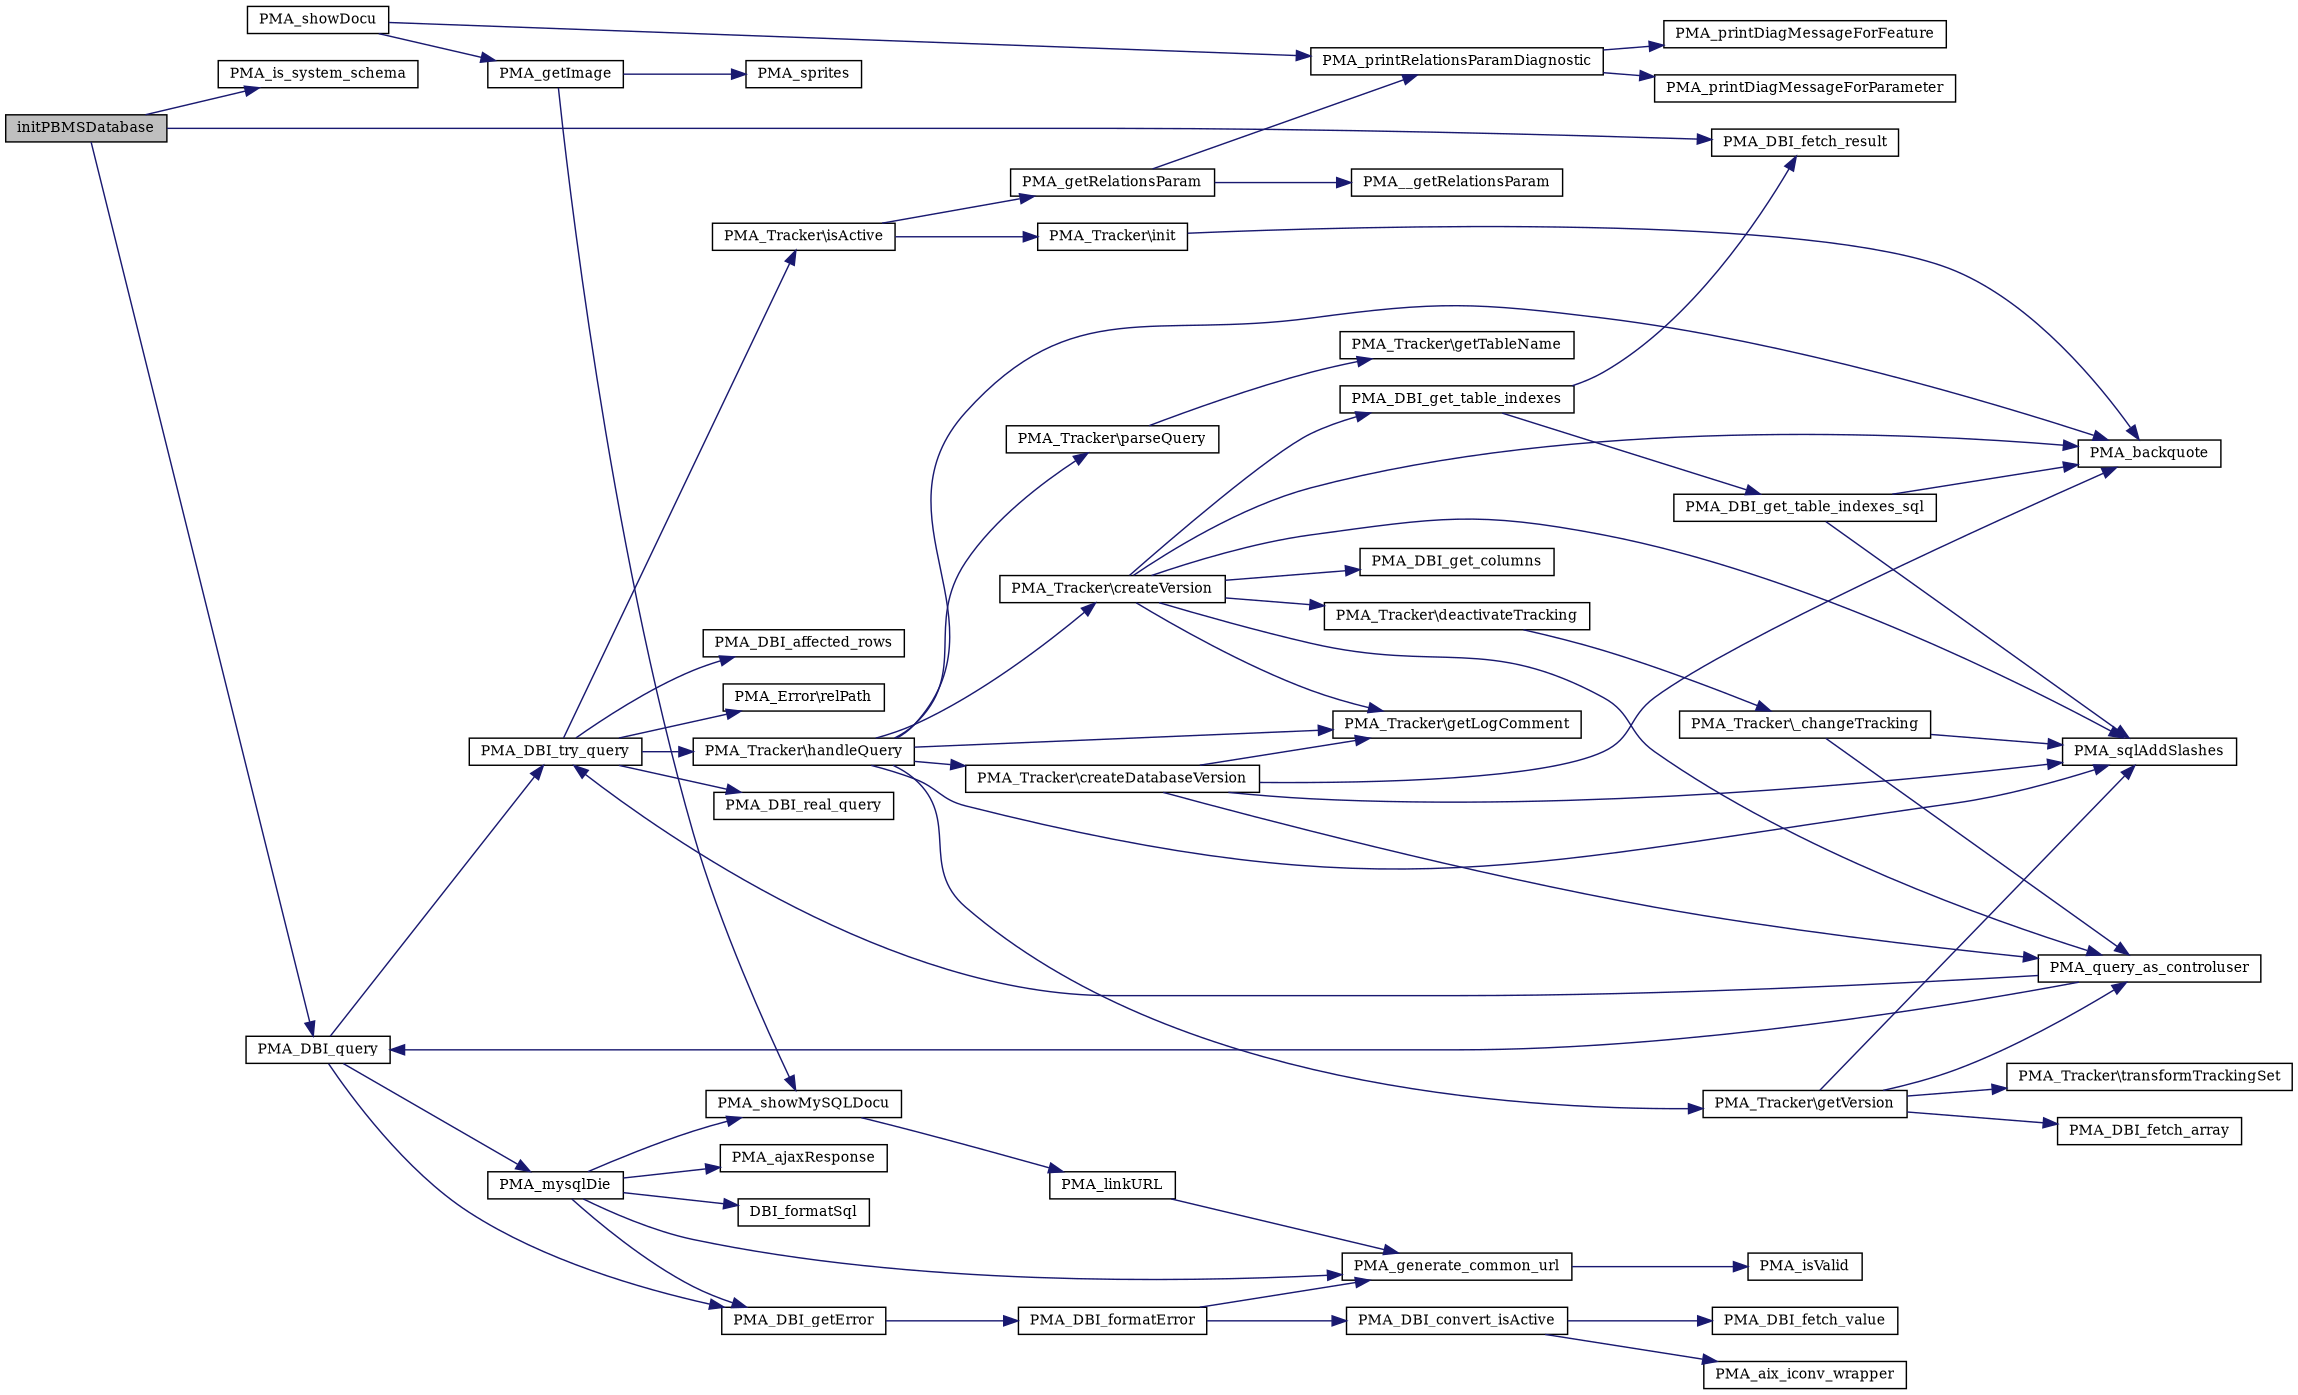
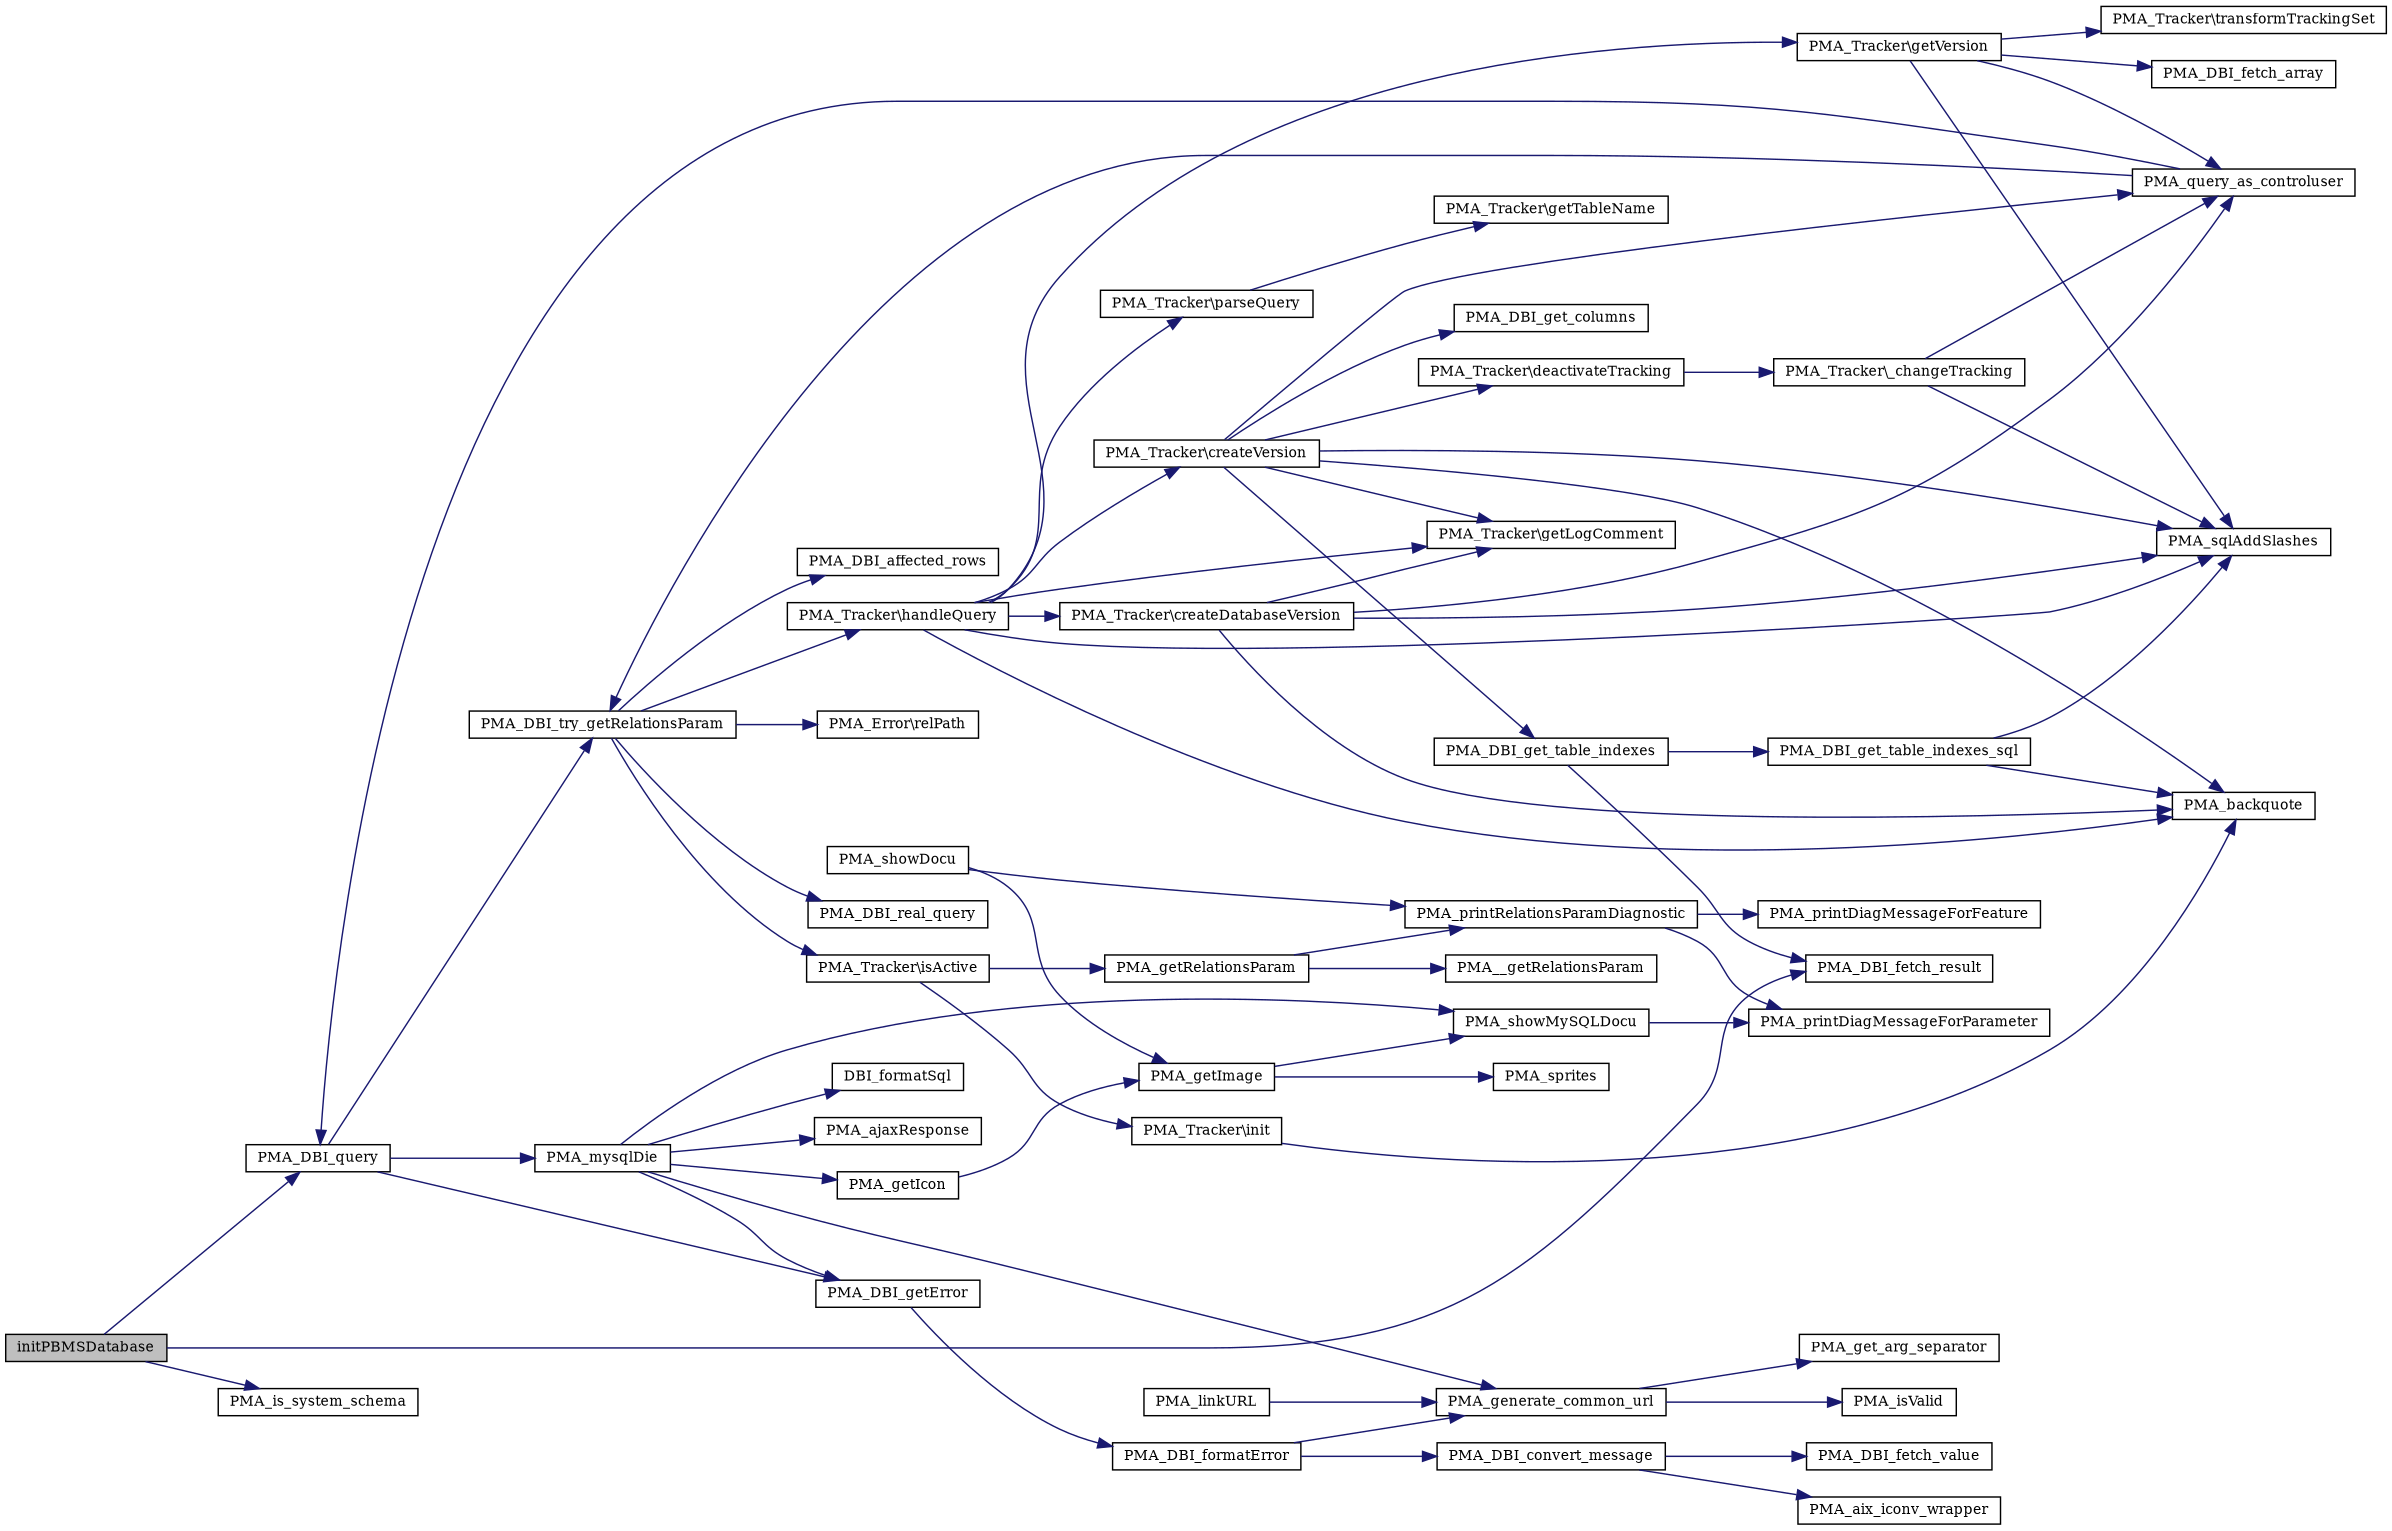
(556, 752) -> (603, 725)
(955, 1142) -> (1691, 1023)
none -> (898, 1185)
(1457, 1321) -> (1551, 1456)
none -> (1899, 1348)
